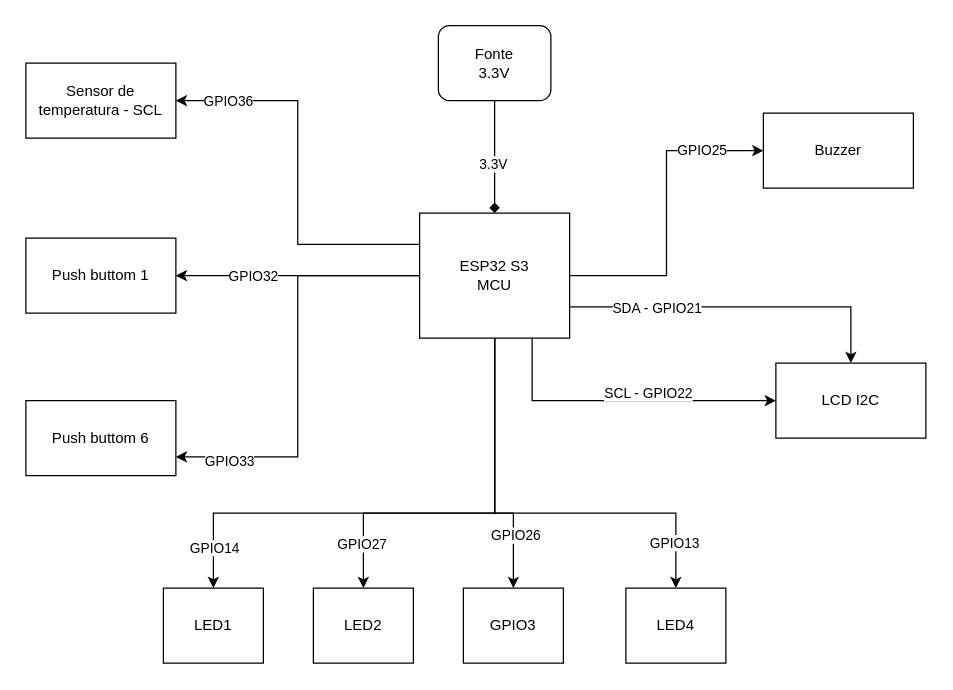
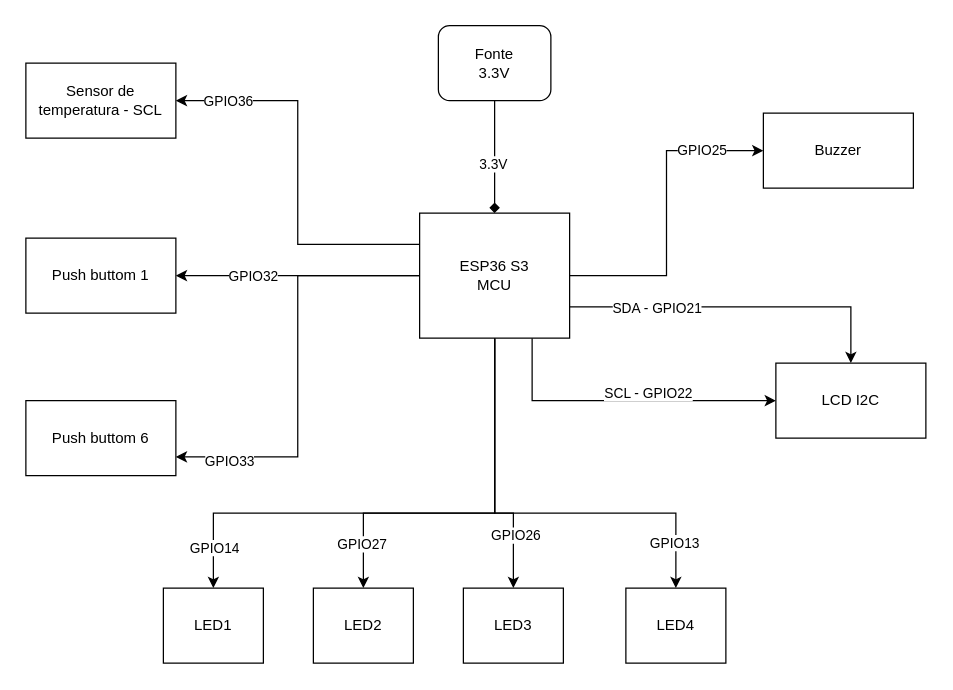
(494, 276) -> (494, 276)
(513, 626) -> (513, 626)
